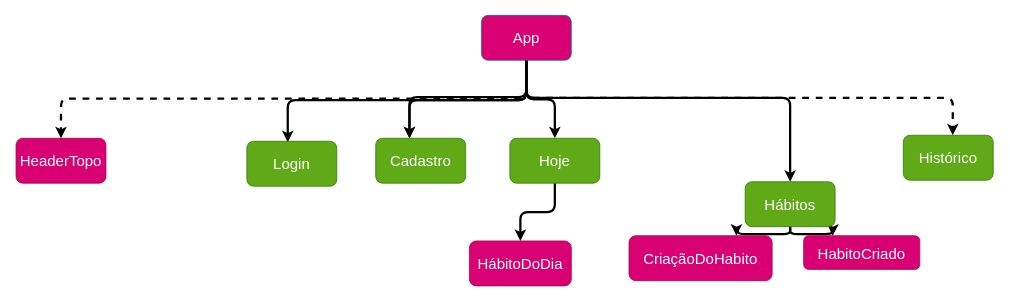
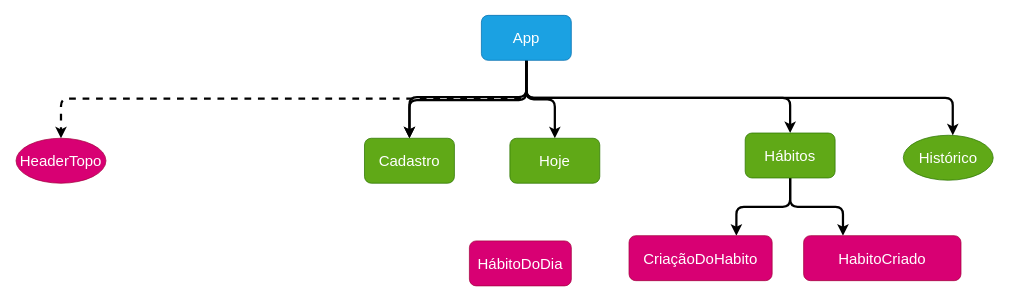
(526, 38) -> (526, 38)
(882, 98) -> (882, 98)
(333, 100) -> none
(948, 158) -> (948, 158)
(60, 161) -> (60, 161)
(420, 161) -> (409, 161)
(291, 164) -> none
(790, 204) -> (790, 156)
(542, 212) -> none
(862, 253) -> (882, 258)
